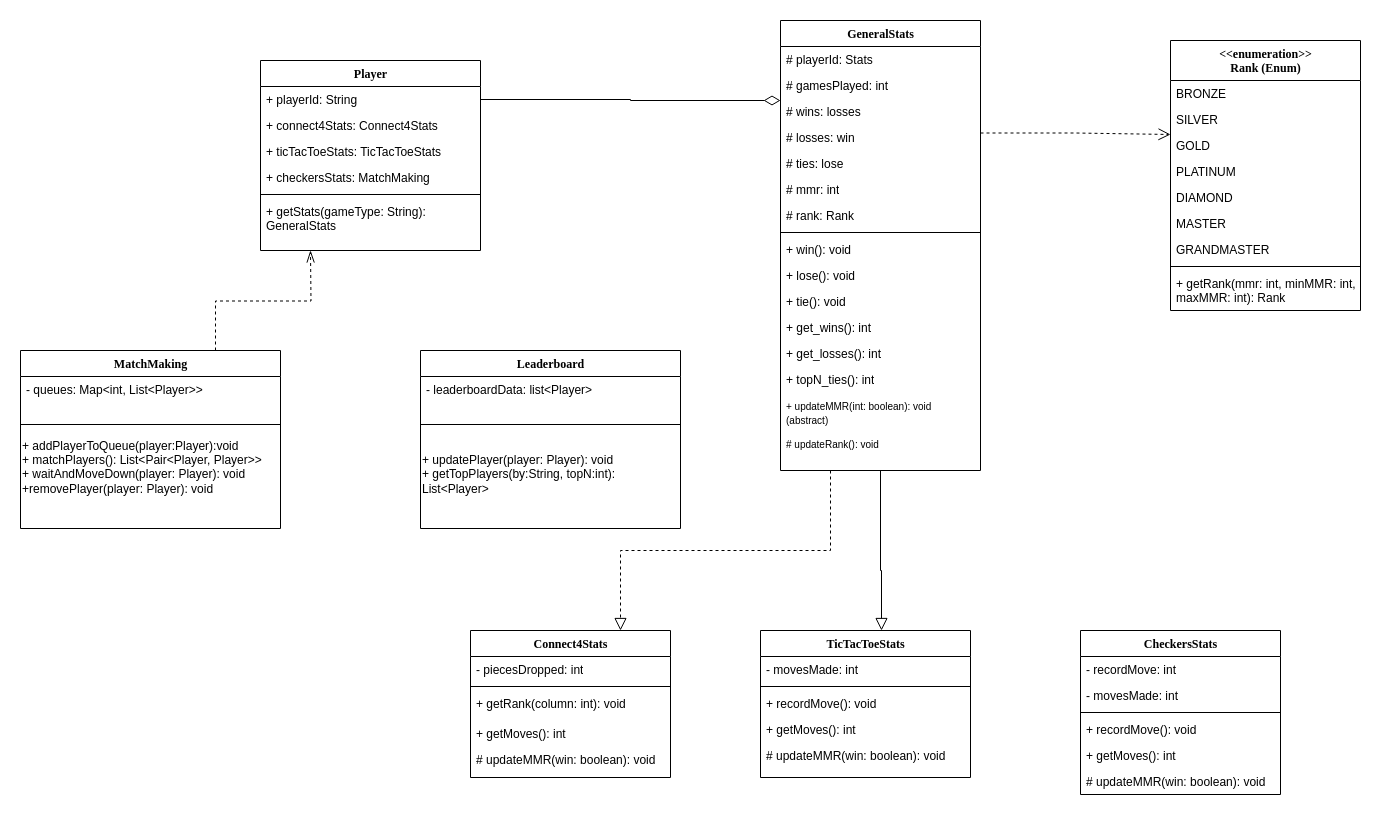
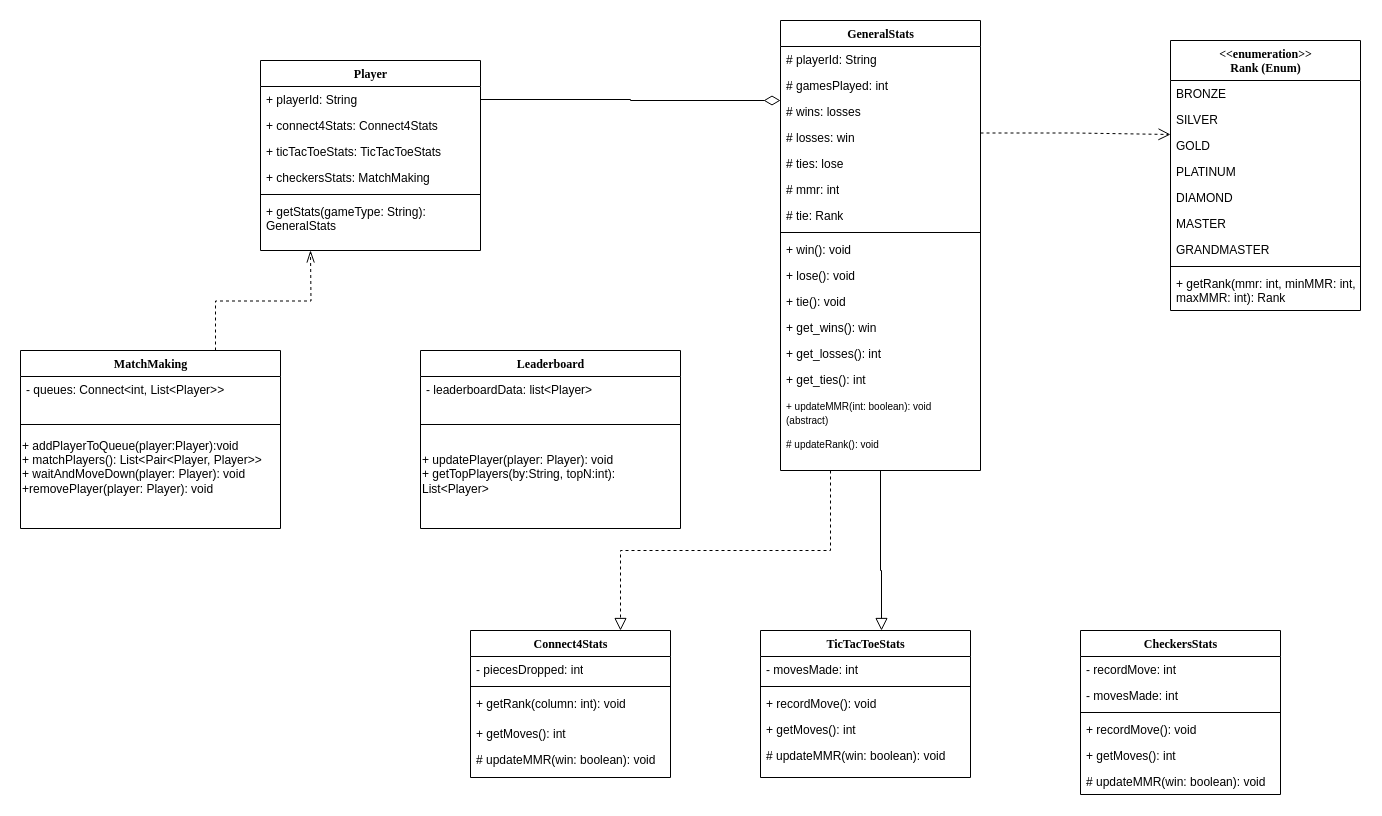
(837, 61) -> (839, 61)
(822, 217) -> (817, 217)
(836, 329) -> (836, 329)
(839, 381) -> (836, 381)
(122, 391) -> (135, 391)
